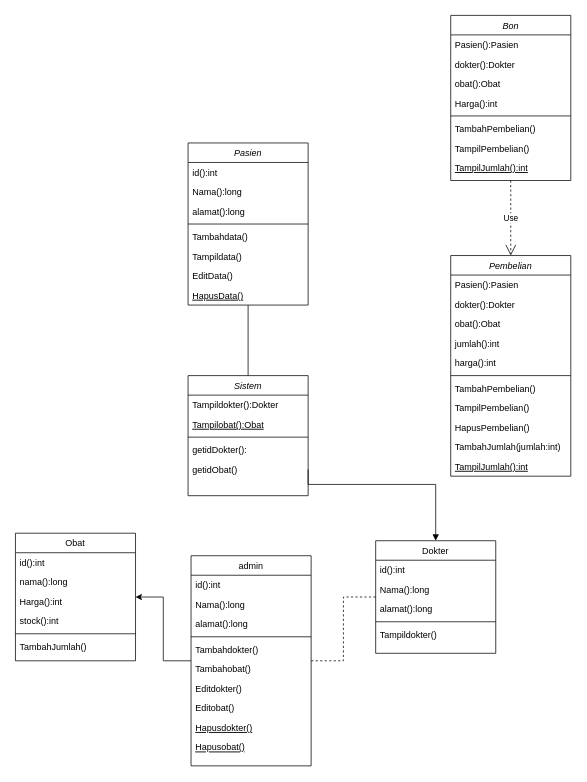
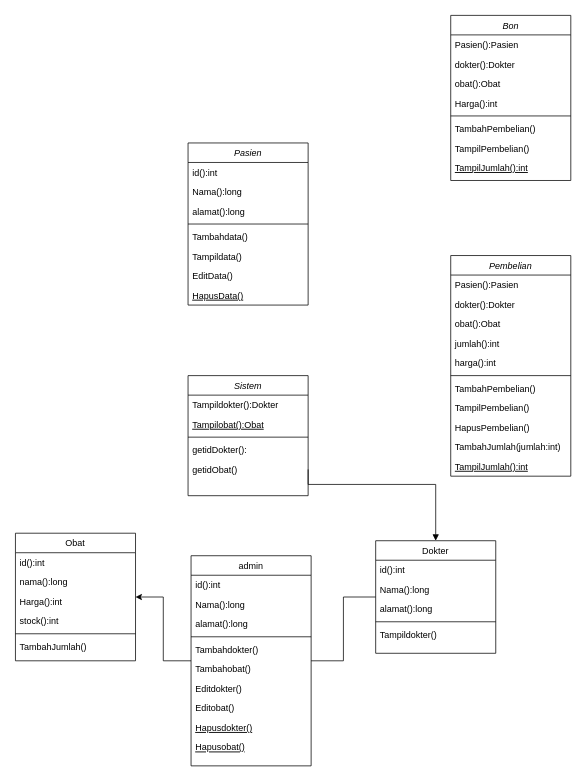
(510, 218) -> none
(248, 340) -> none
(343, 629) -> (343, 629)
